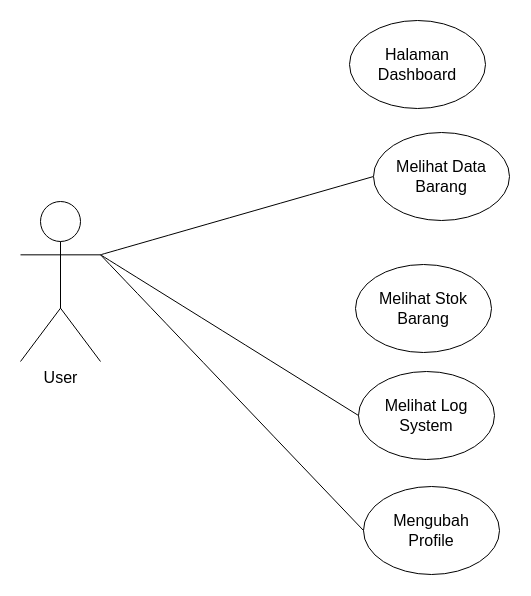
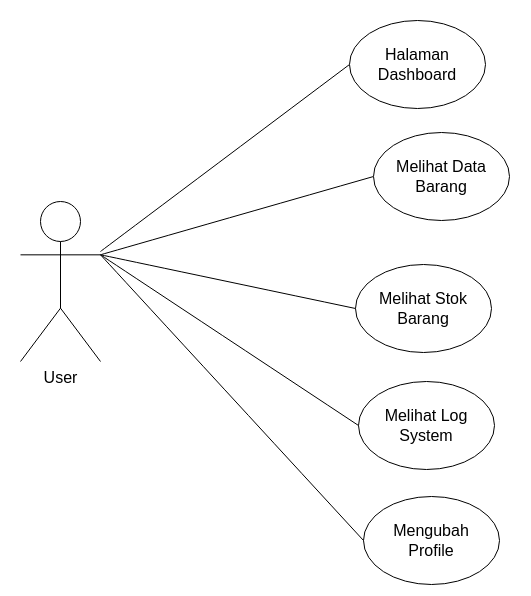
none -> (225, 158)
none -> (231, 282)
(427, 416) -> (427, 426)
(432, 531) -> (432, 541)
